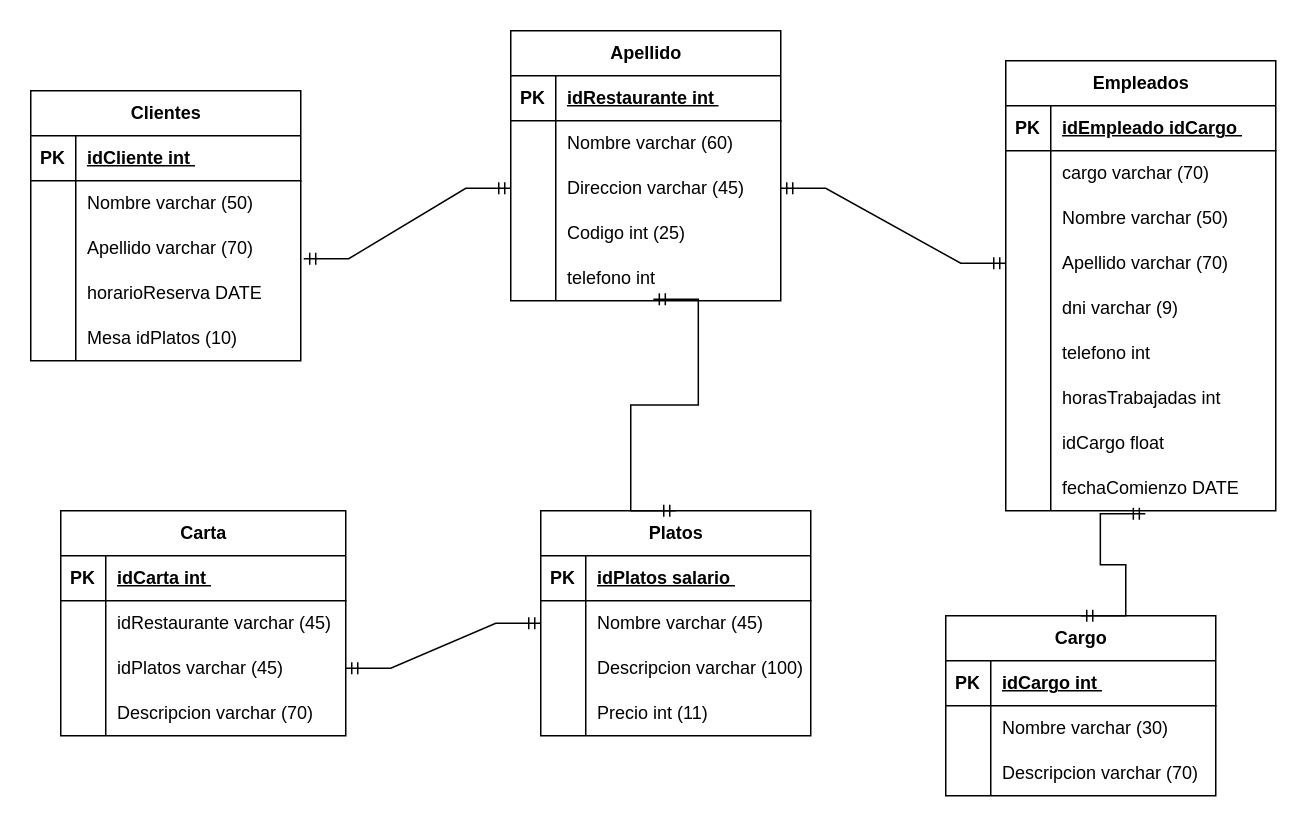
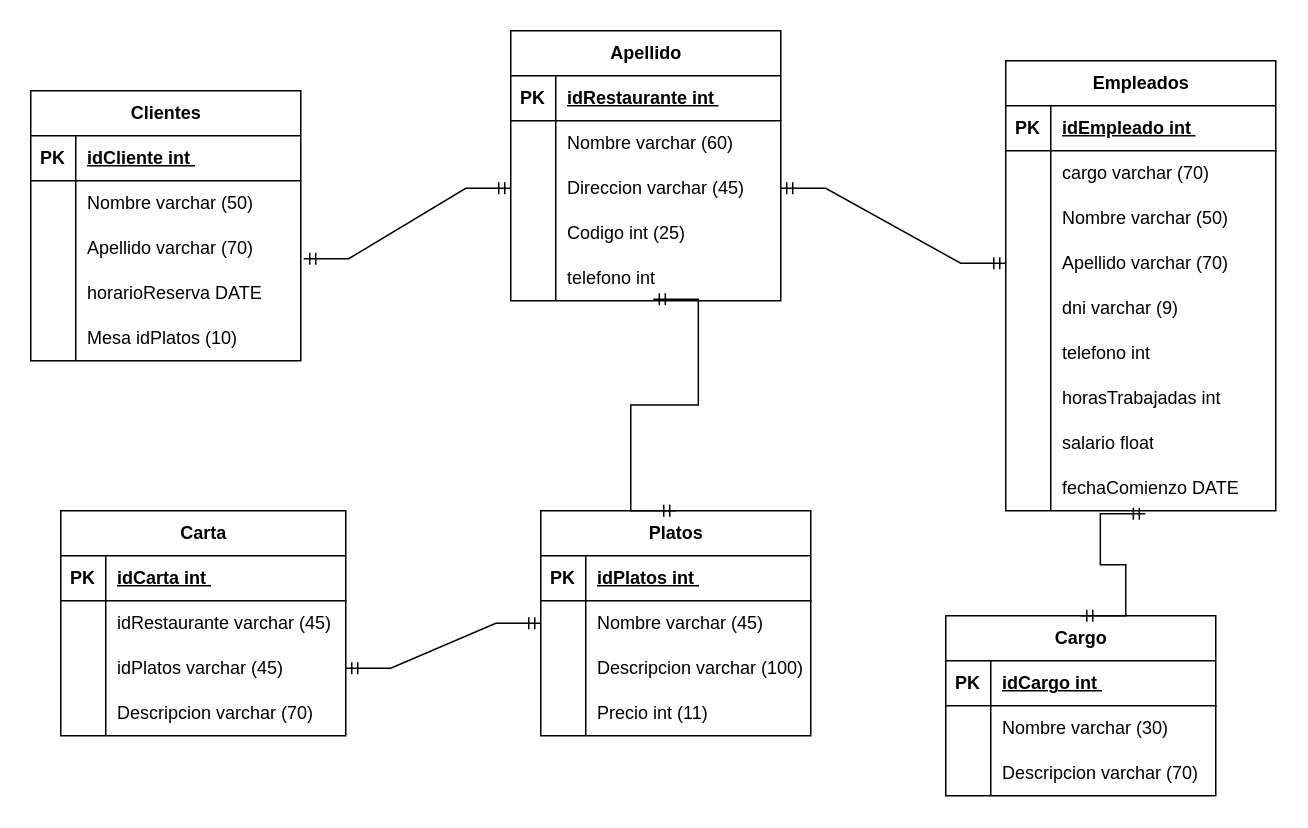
(1144, 128) -> (1124, 128)
(1121, 443) -> (1119, 443)
(667, 578) -> (649, 578)
